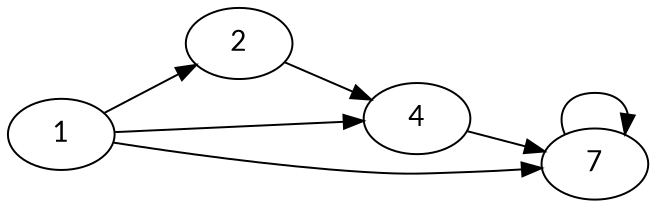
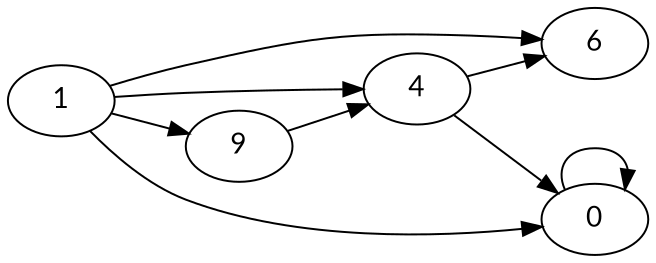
(239, 43) -> (239, 146)
none -> (595, 43)
(595, 164) -> (595, 219)
